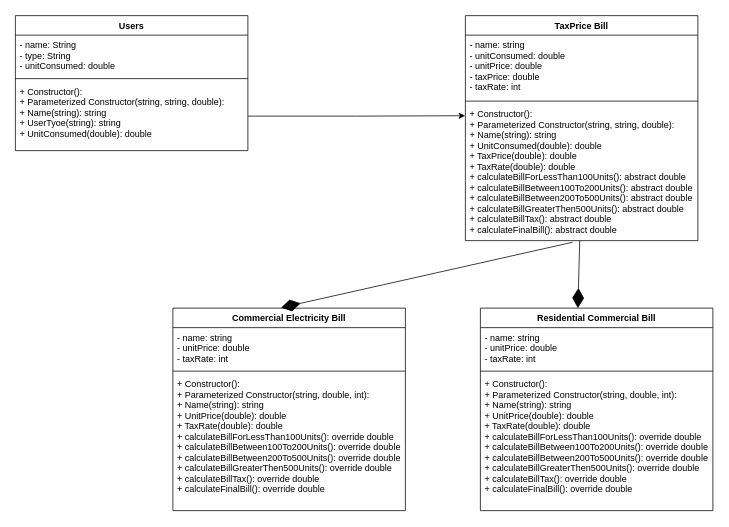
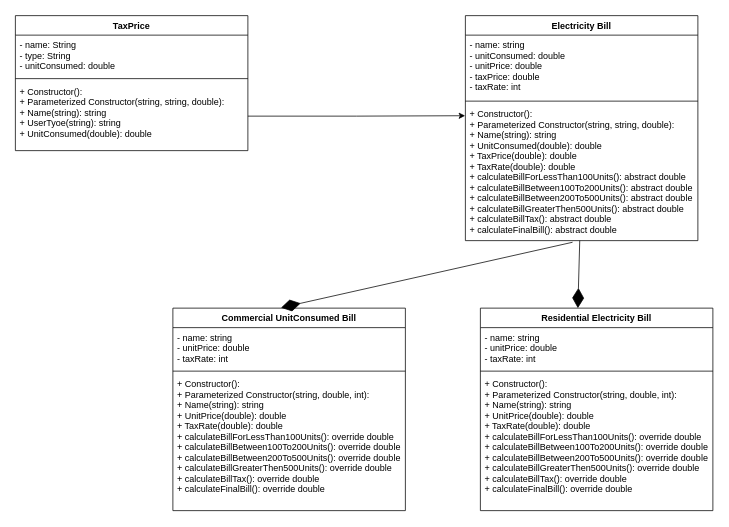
(131, 26) -> (131, 26)
(581, 26) -> (581, 26)
(289, 318) -> (289, 318)
(596, 318) -> (596, 318)
